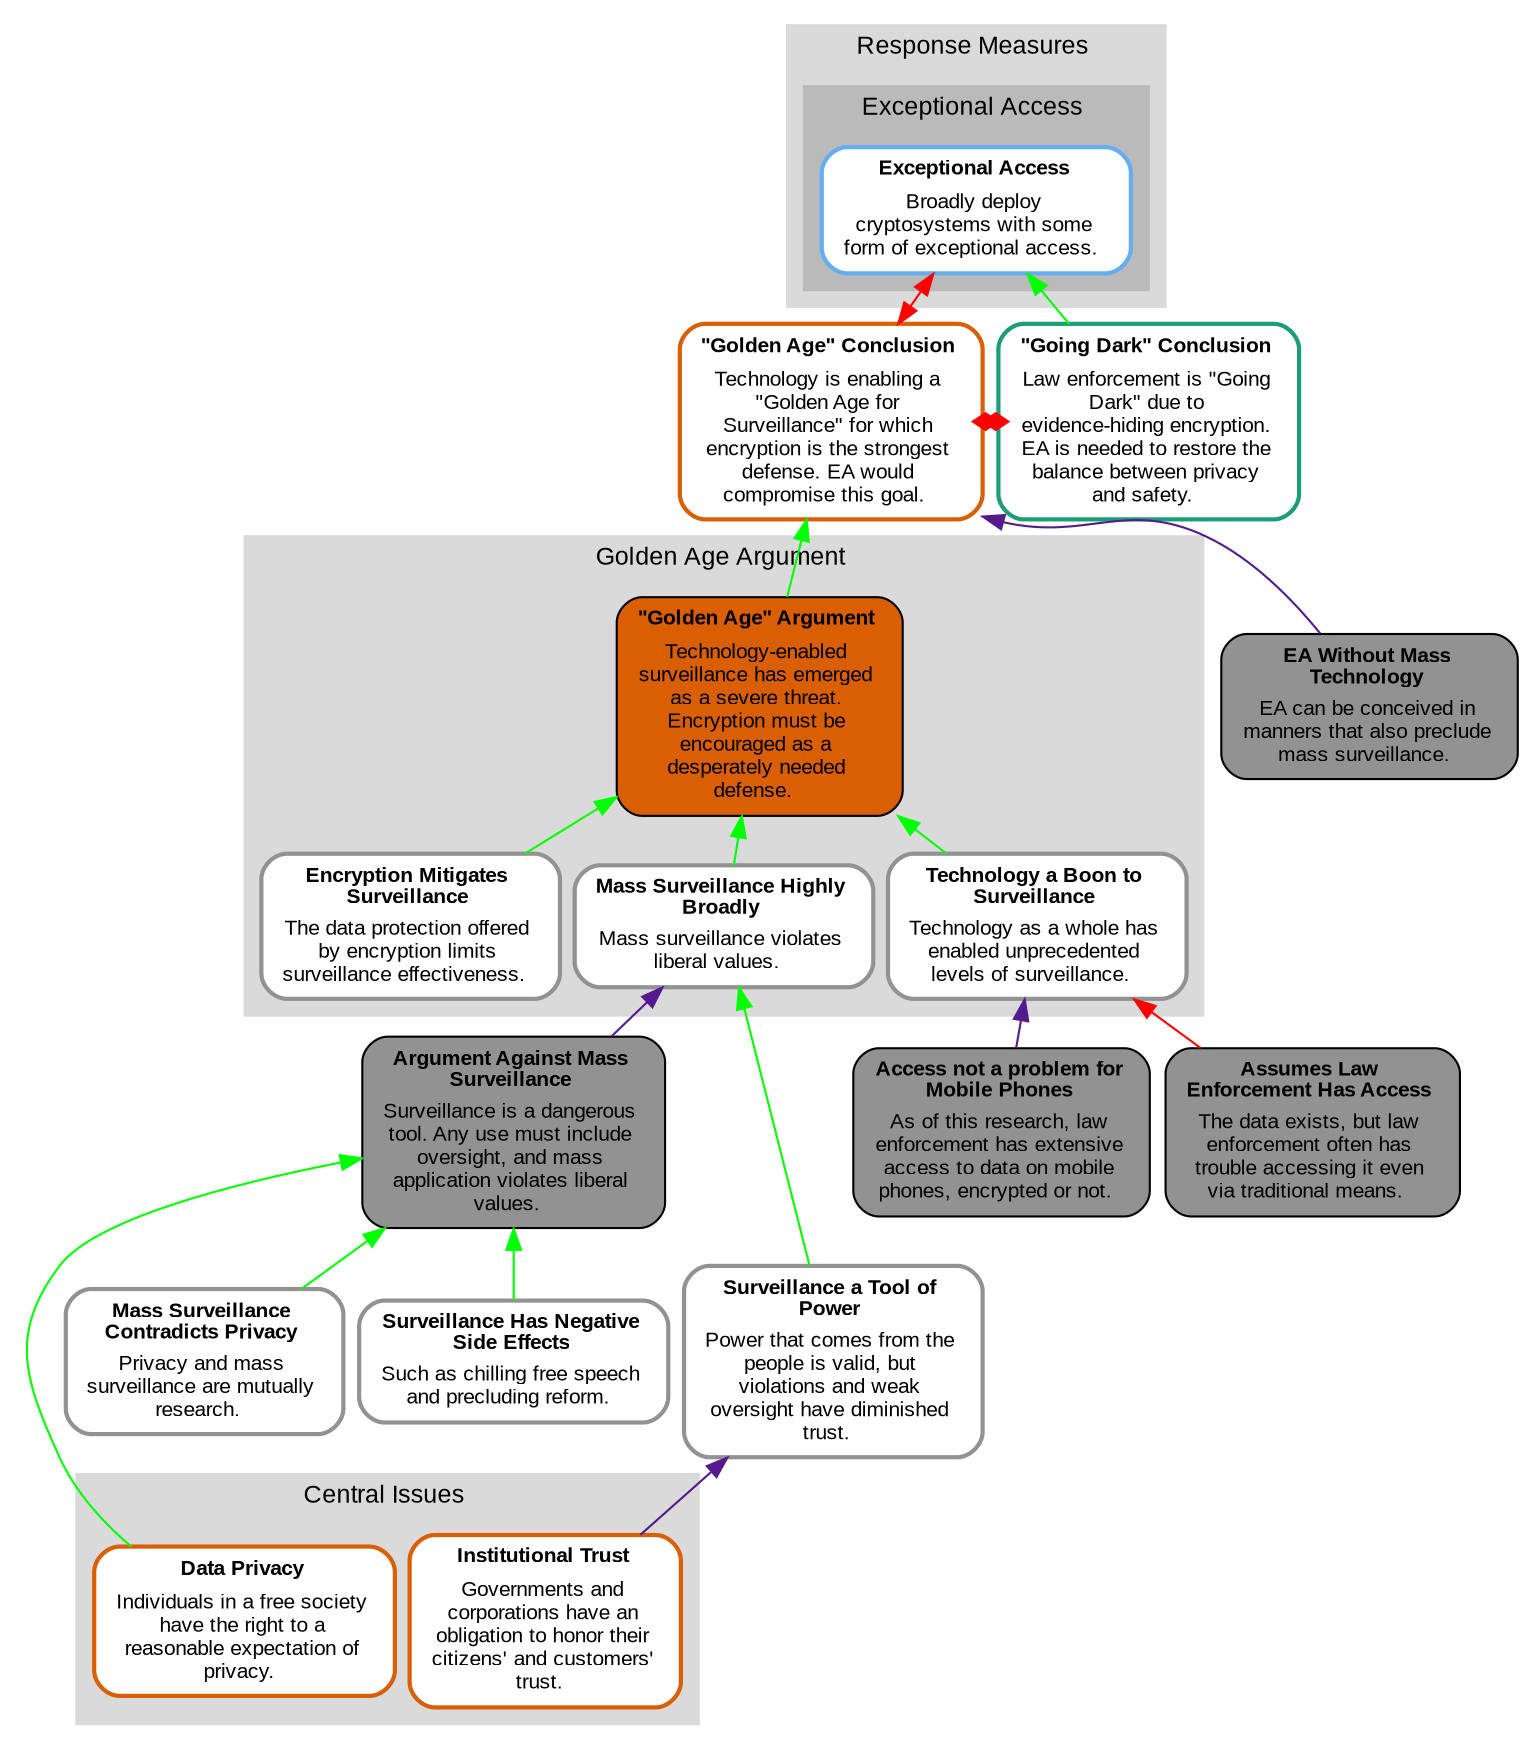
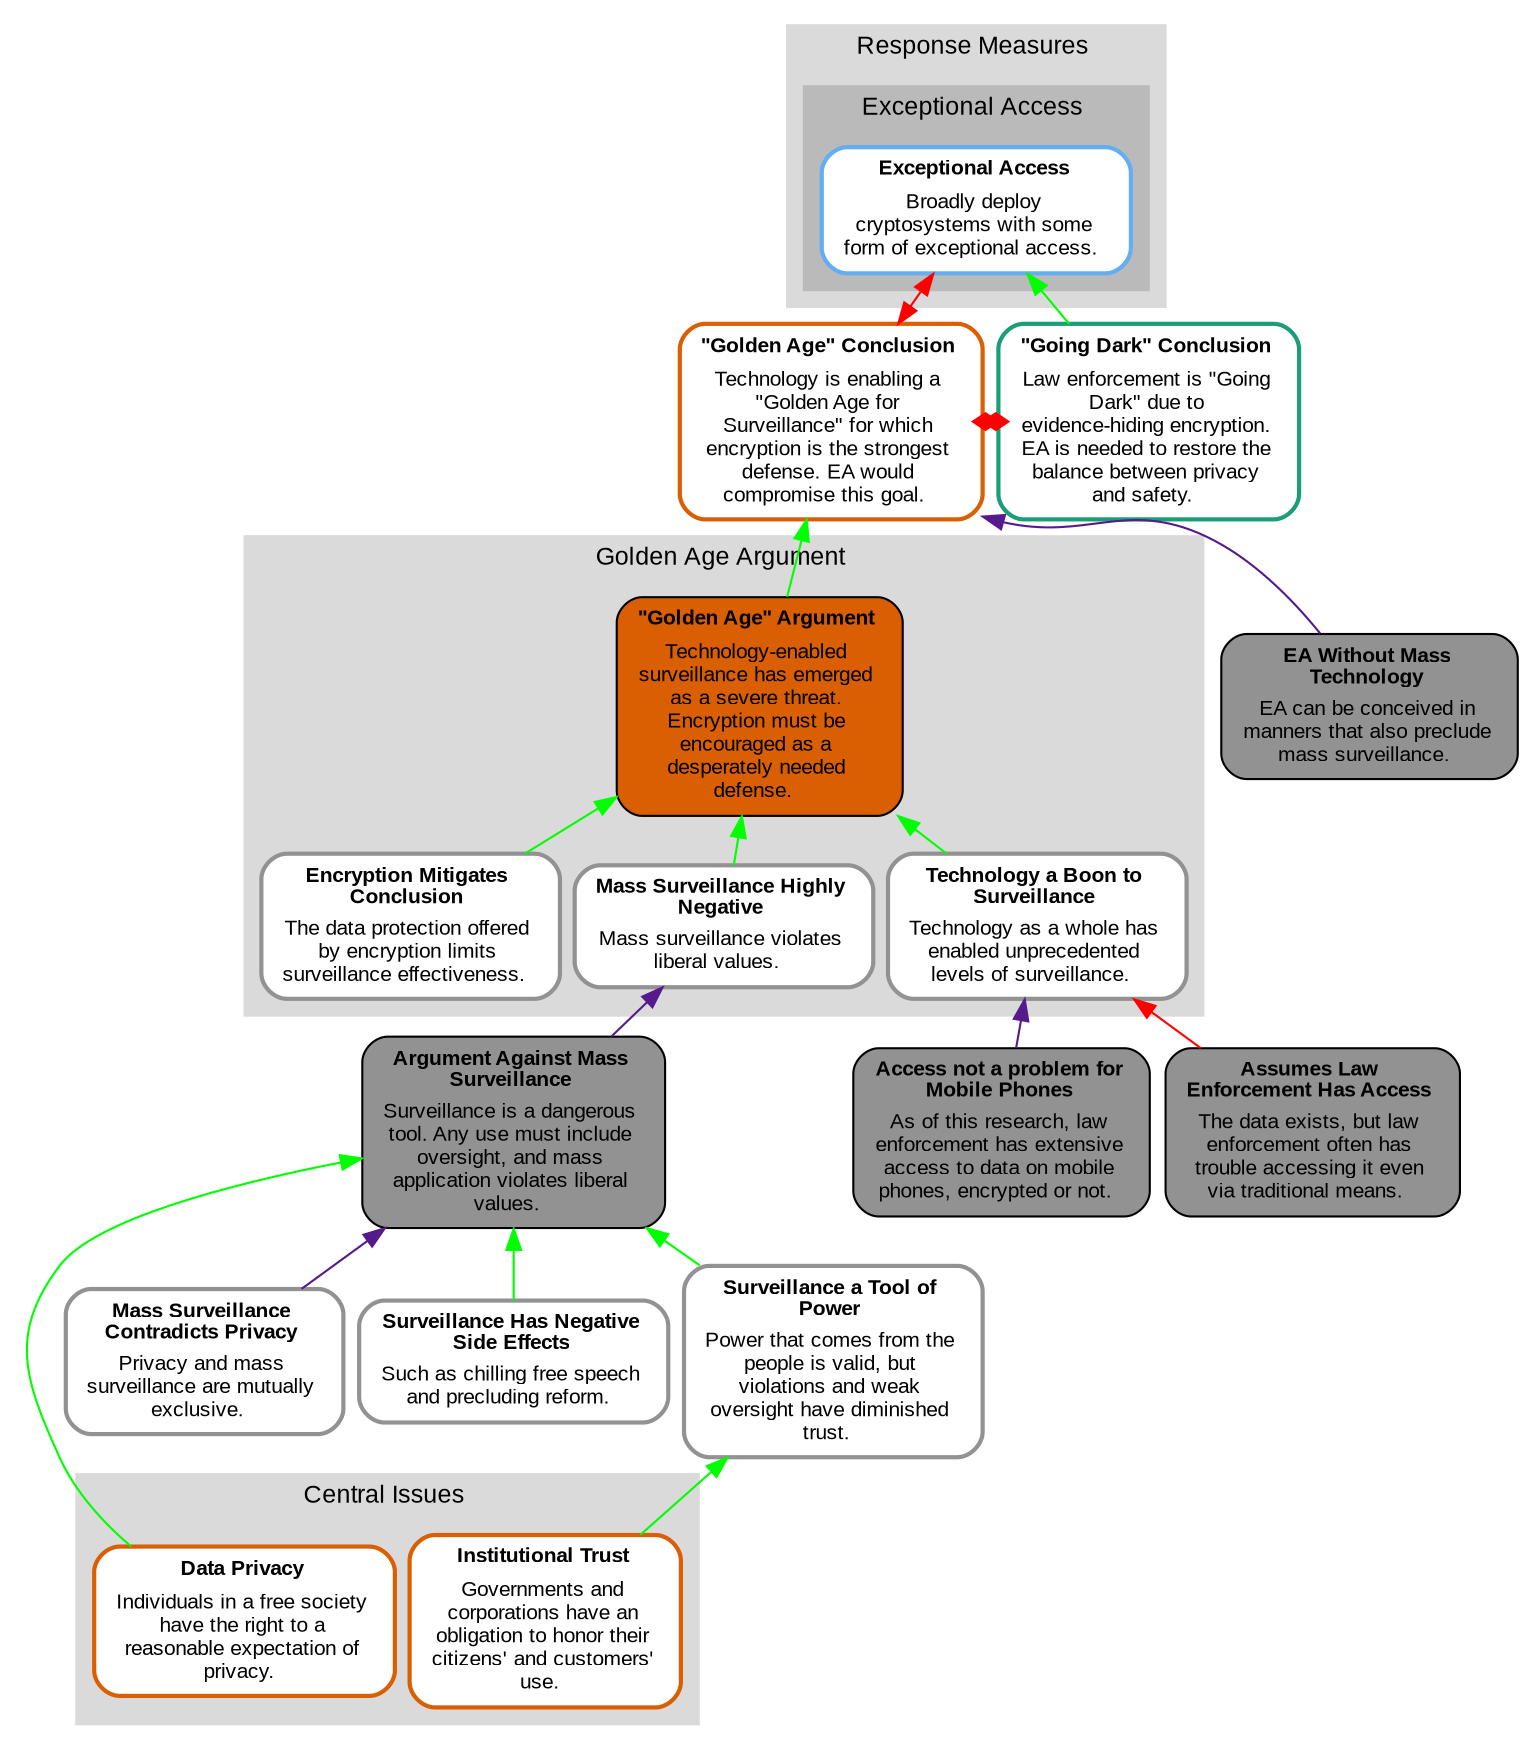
(411, 897) -> (411, 897)
(724, 907) -> (724, 907)
(777, 1137) -> (682, 1253)
(335, 1265) -> (335, 1265)
(205, 1410) -> (205, 1410)
(676, 1503) -> (676, 1503)
(546, 1682) -> (546, 1682)
